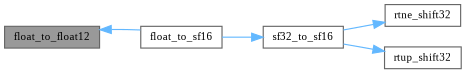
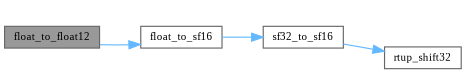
(423, 15) -> none
(126, 30) -> (114, 45)
